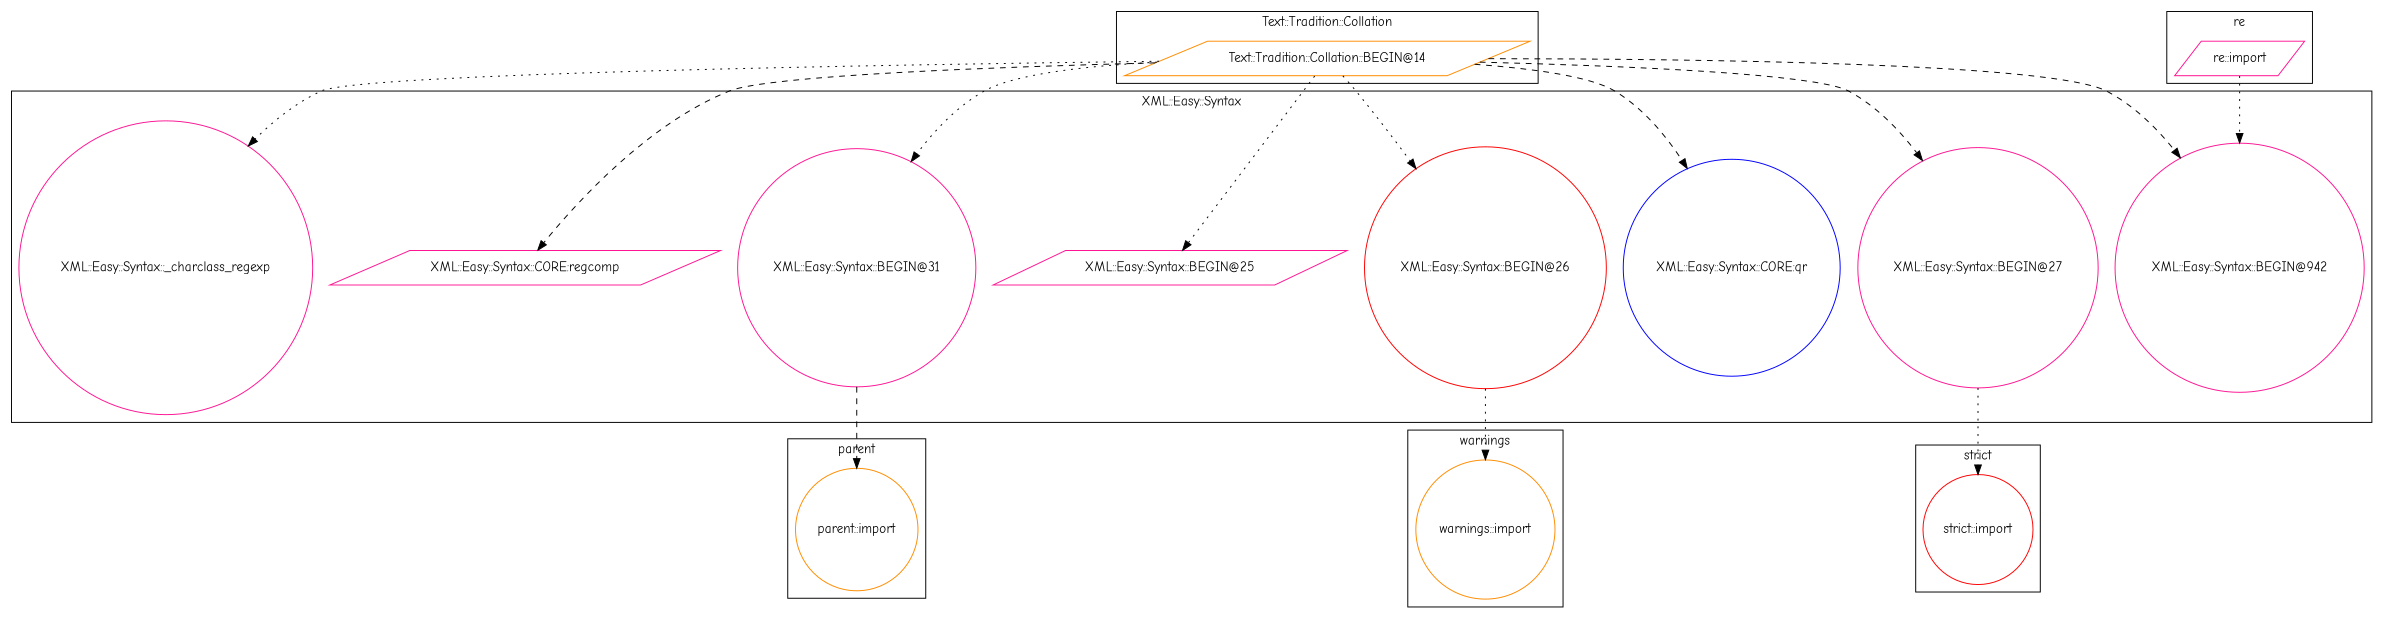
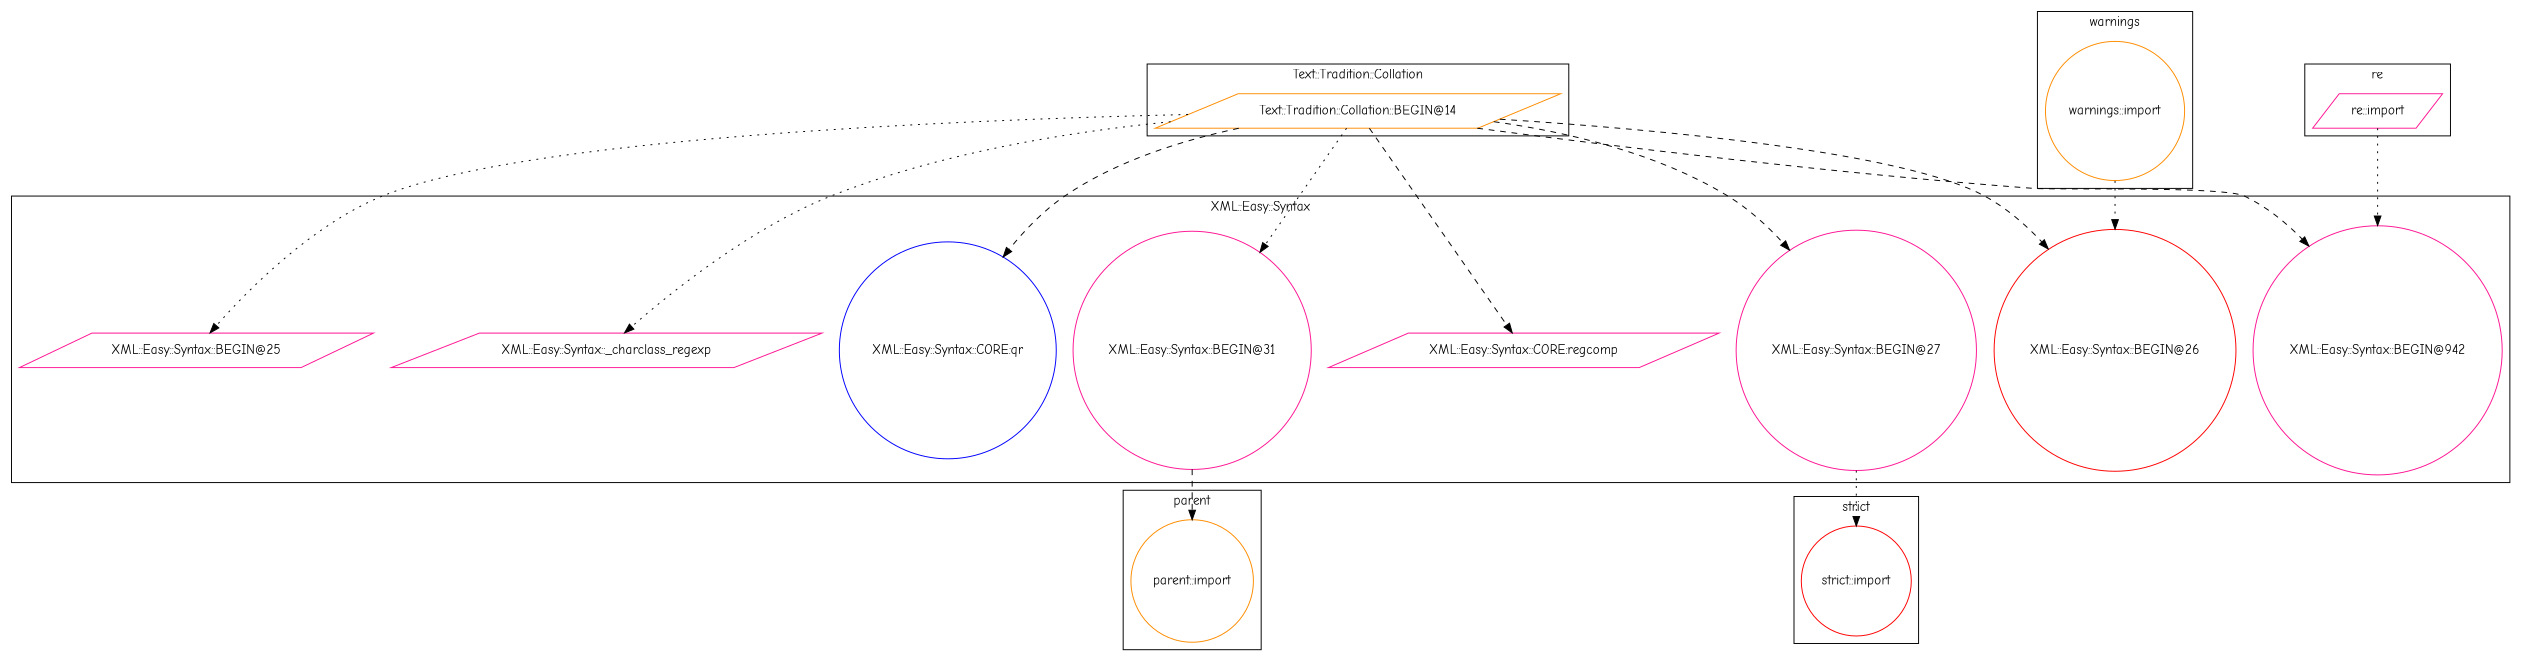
(1377, 118) -> (1782, 146)
(166, 268) -> (607, 350)
(1485, 416) -> (2115, 202)
